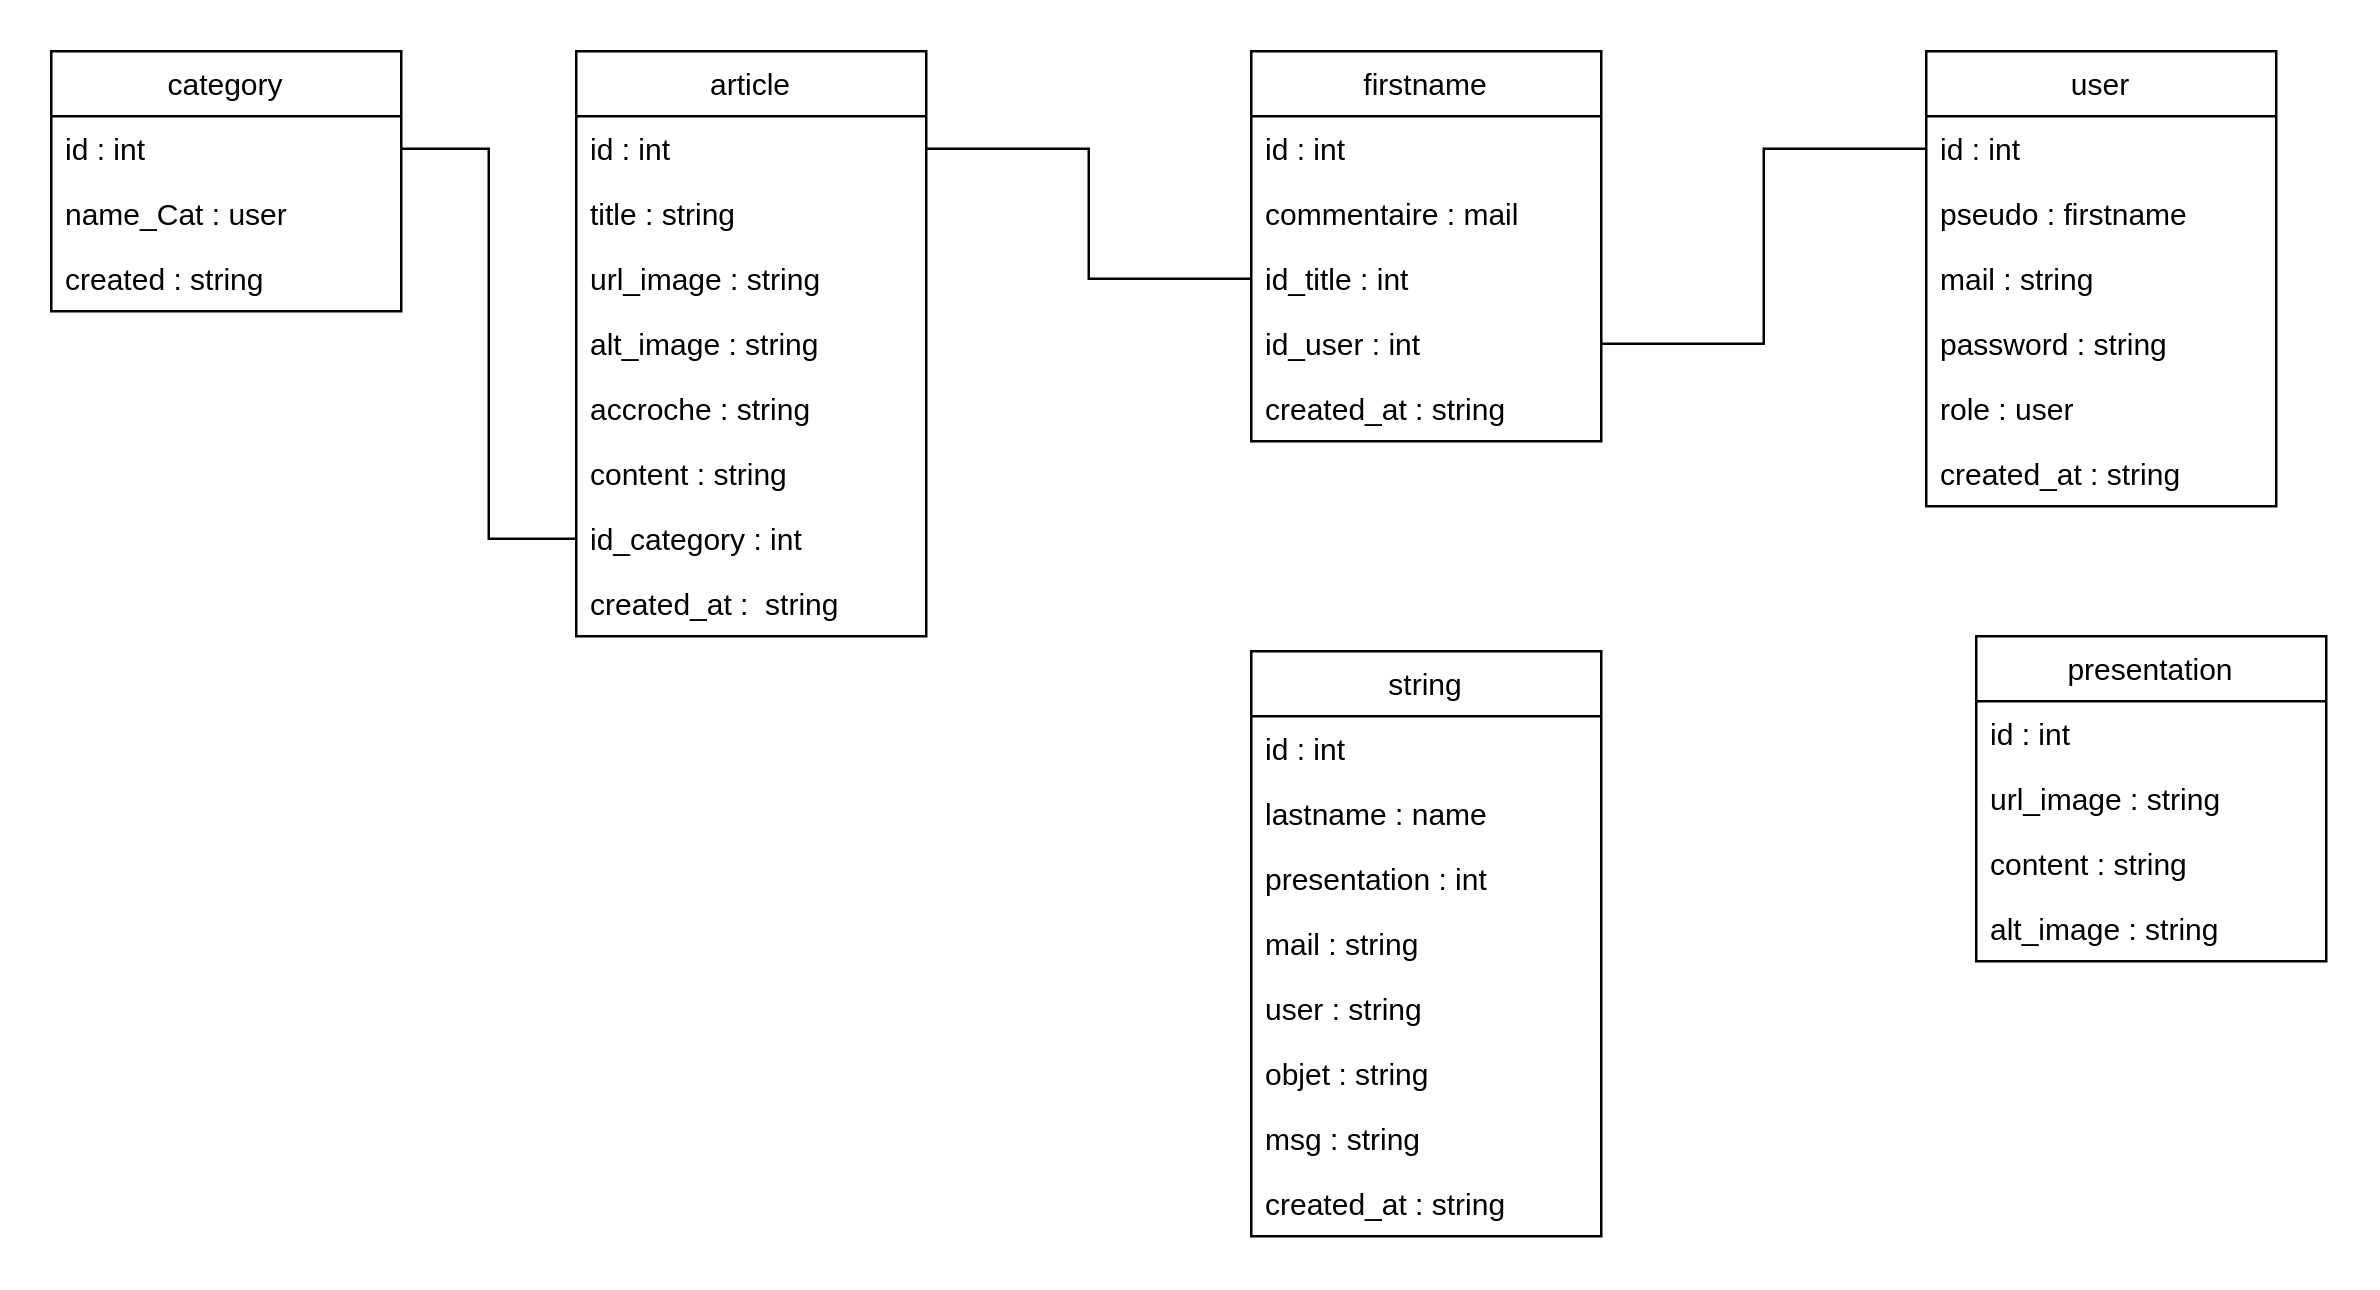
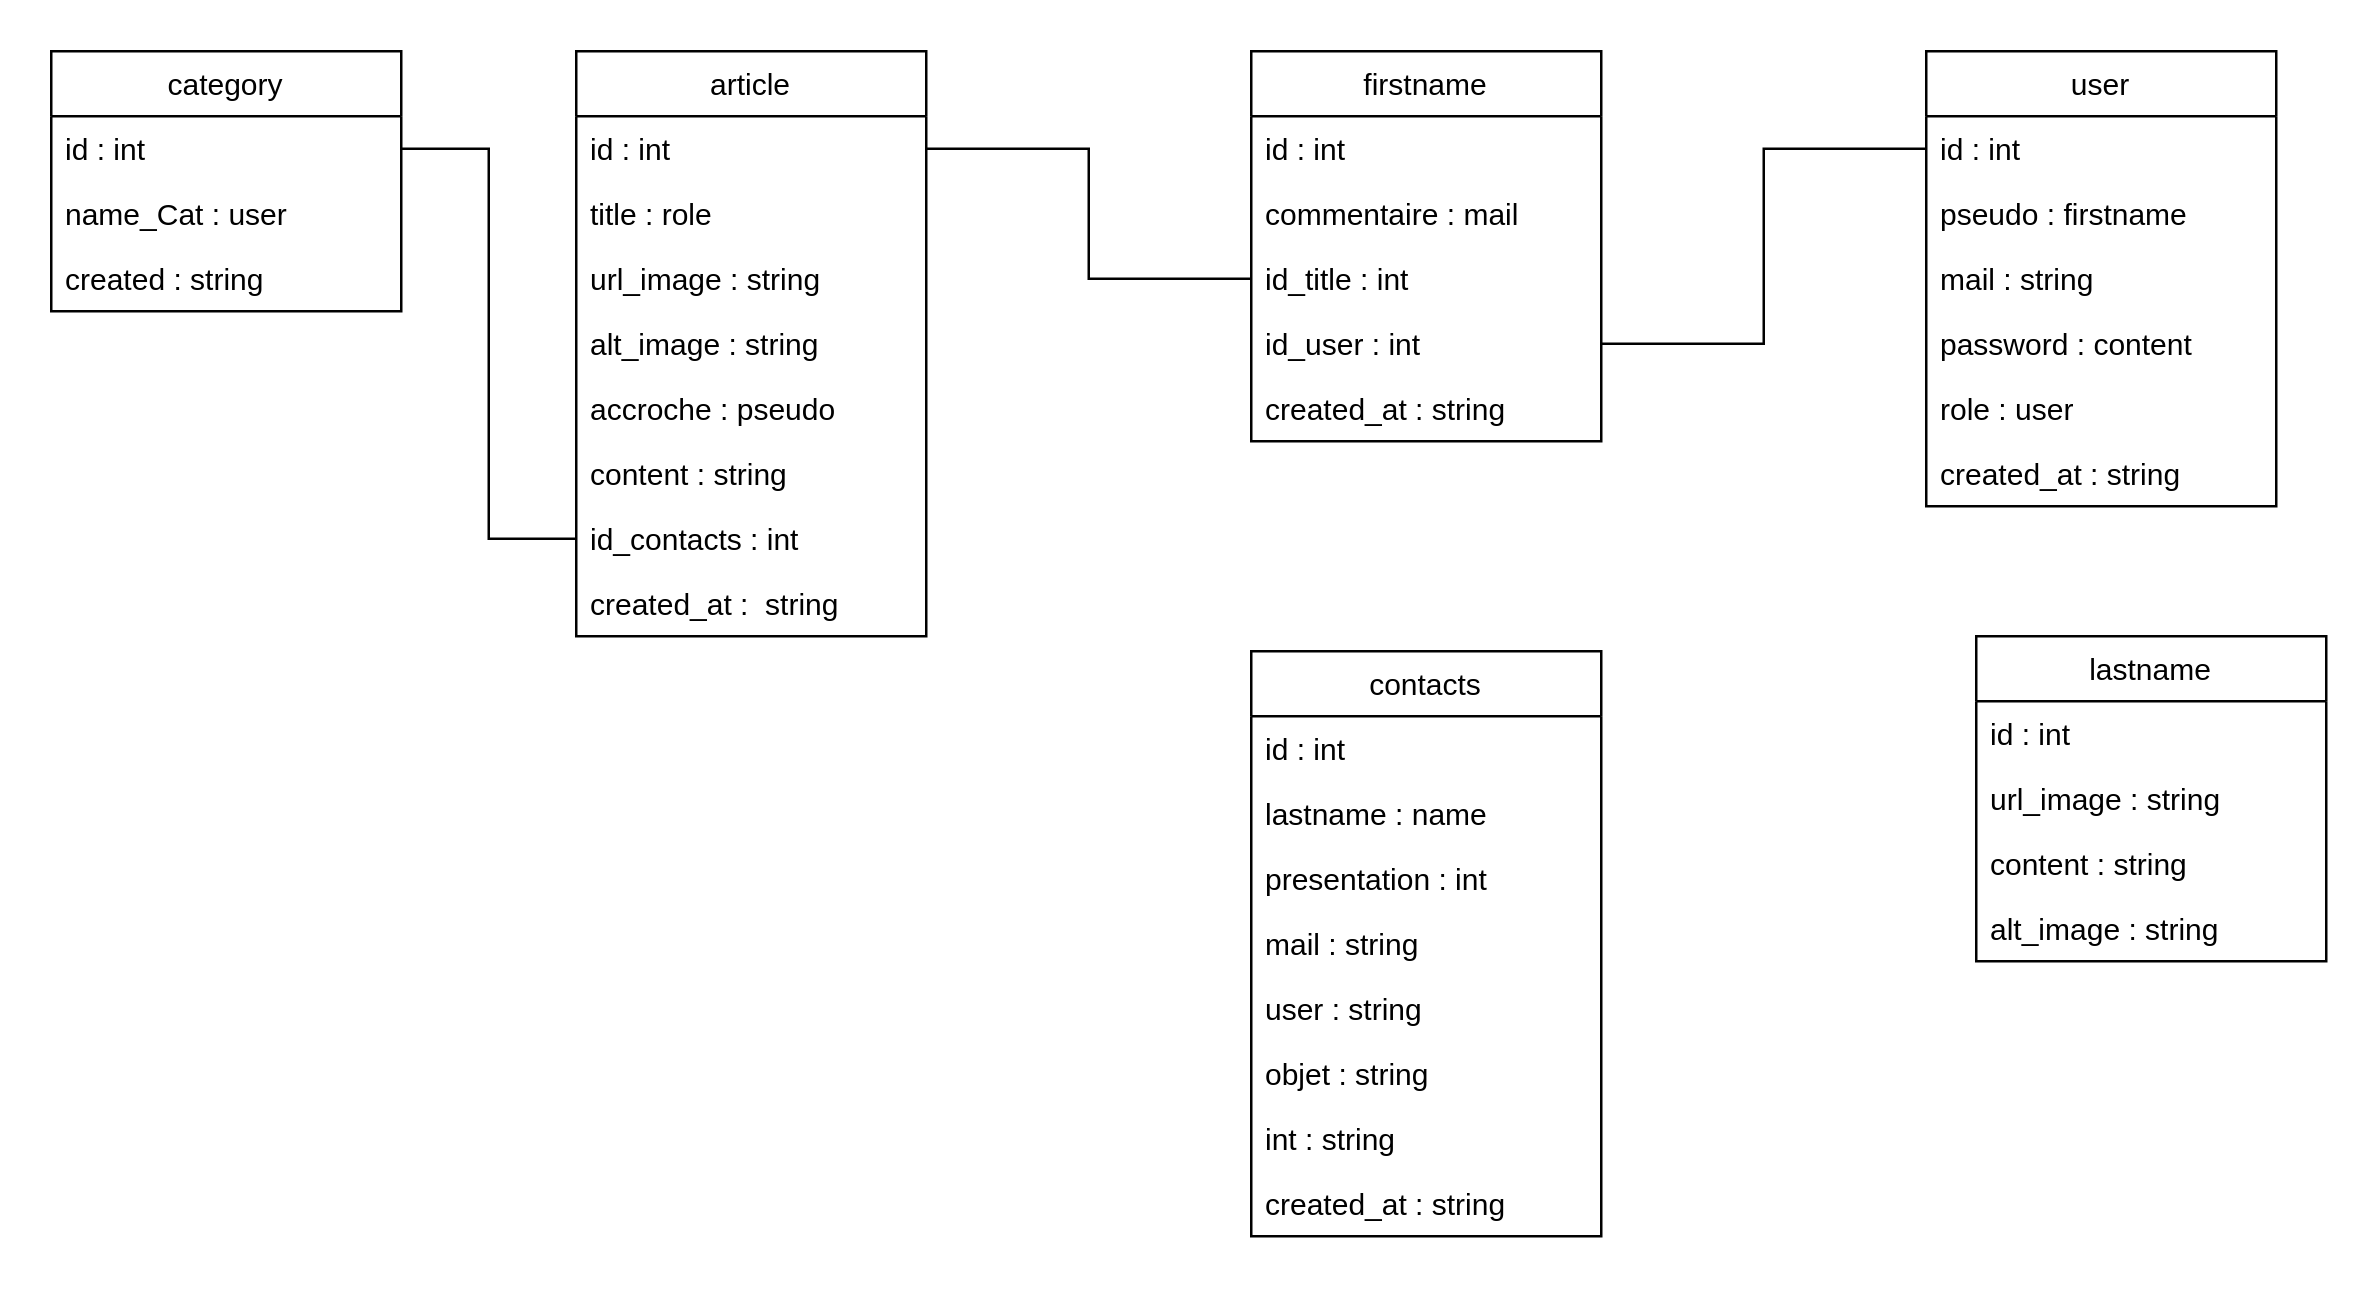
(684, 215) -> (667, 215)
(2067, 345) -> (2080, 345)
(717, 410) -> (721, 410)
(713, 540) -> (713, 540)
(2150, 670) -> (2150, 670)
(1425, 685) -> (1425, 685)
(1350, 1140) -> (1346, 1140)
